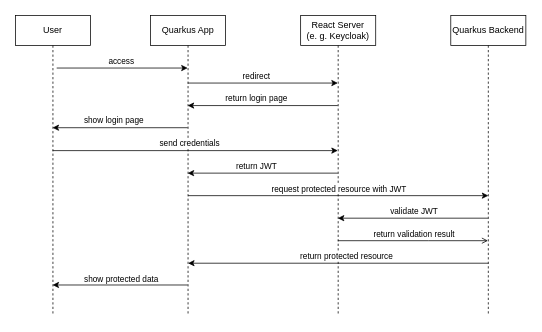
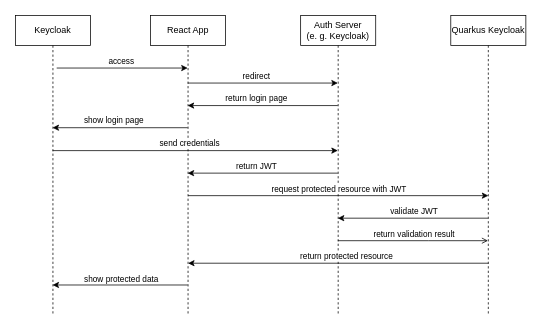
(53, 30) -> (53, 30)
(188, 30) -> (188, 30)
(338, 30) -> (338, 30)
(488, 30) -> (488, 30)
